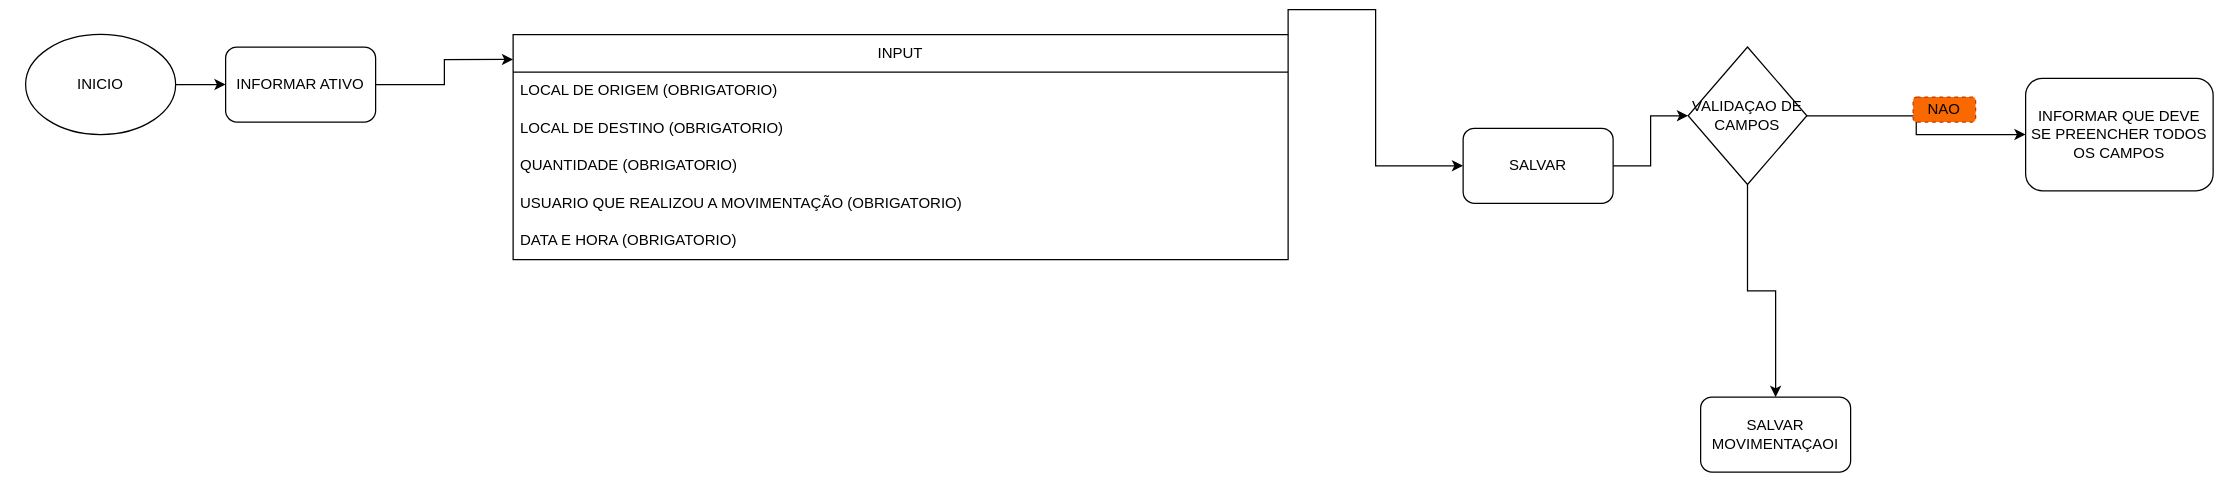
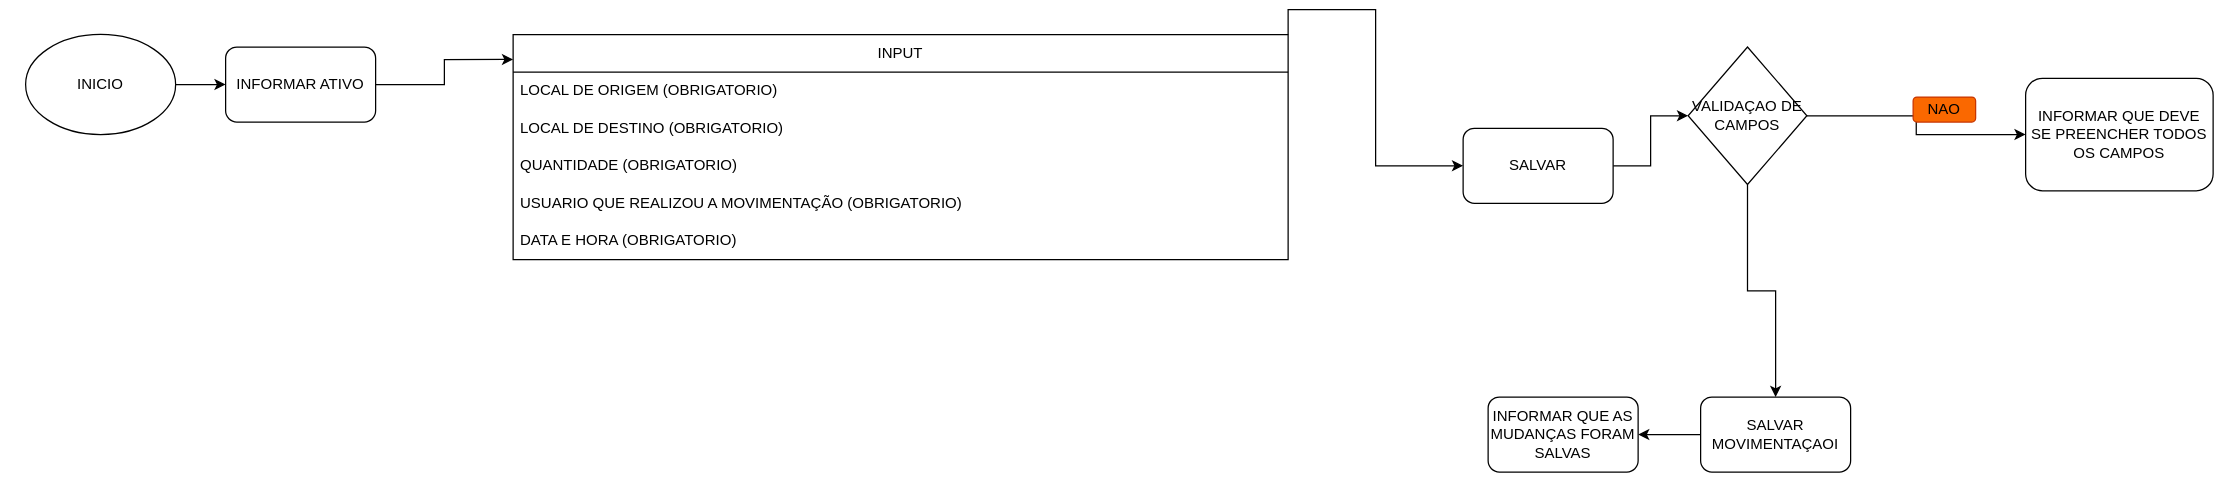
(1944, 109) -> (1944, 109)
none -> (1563, 434)
none -> (1673, 434)
